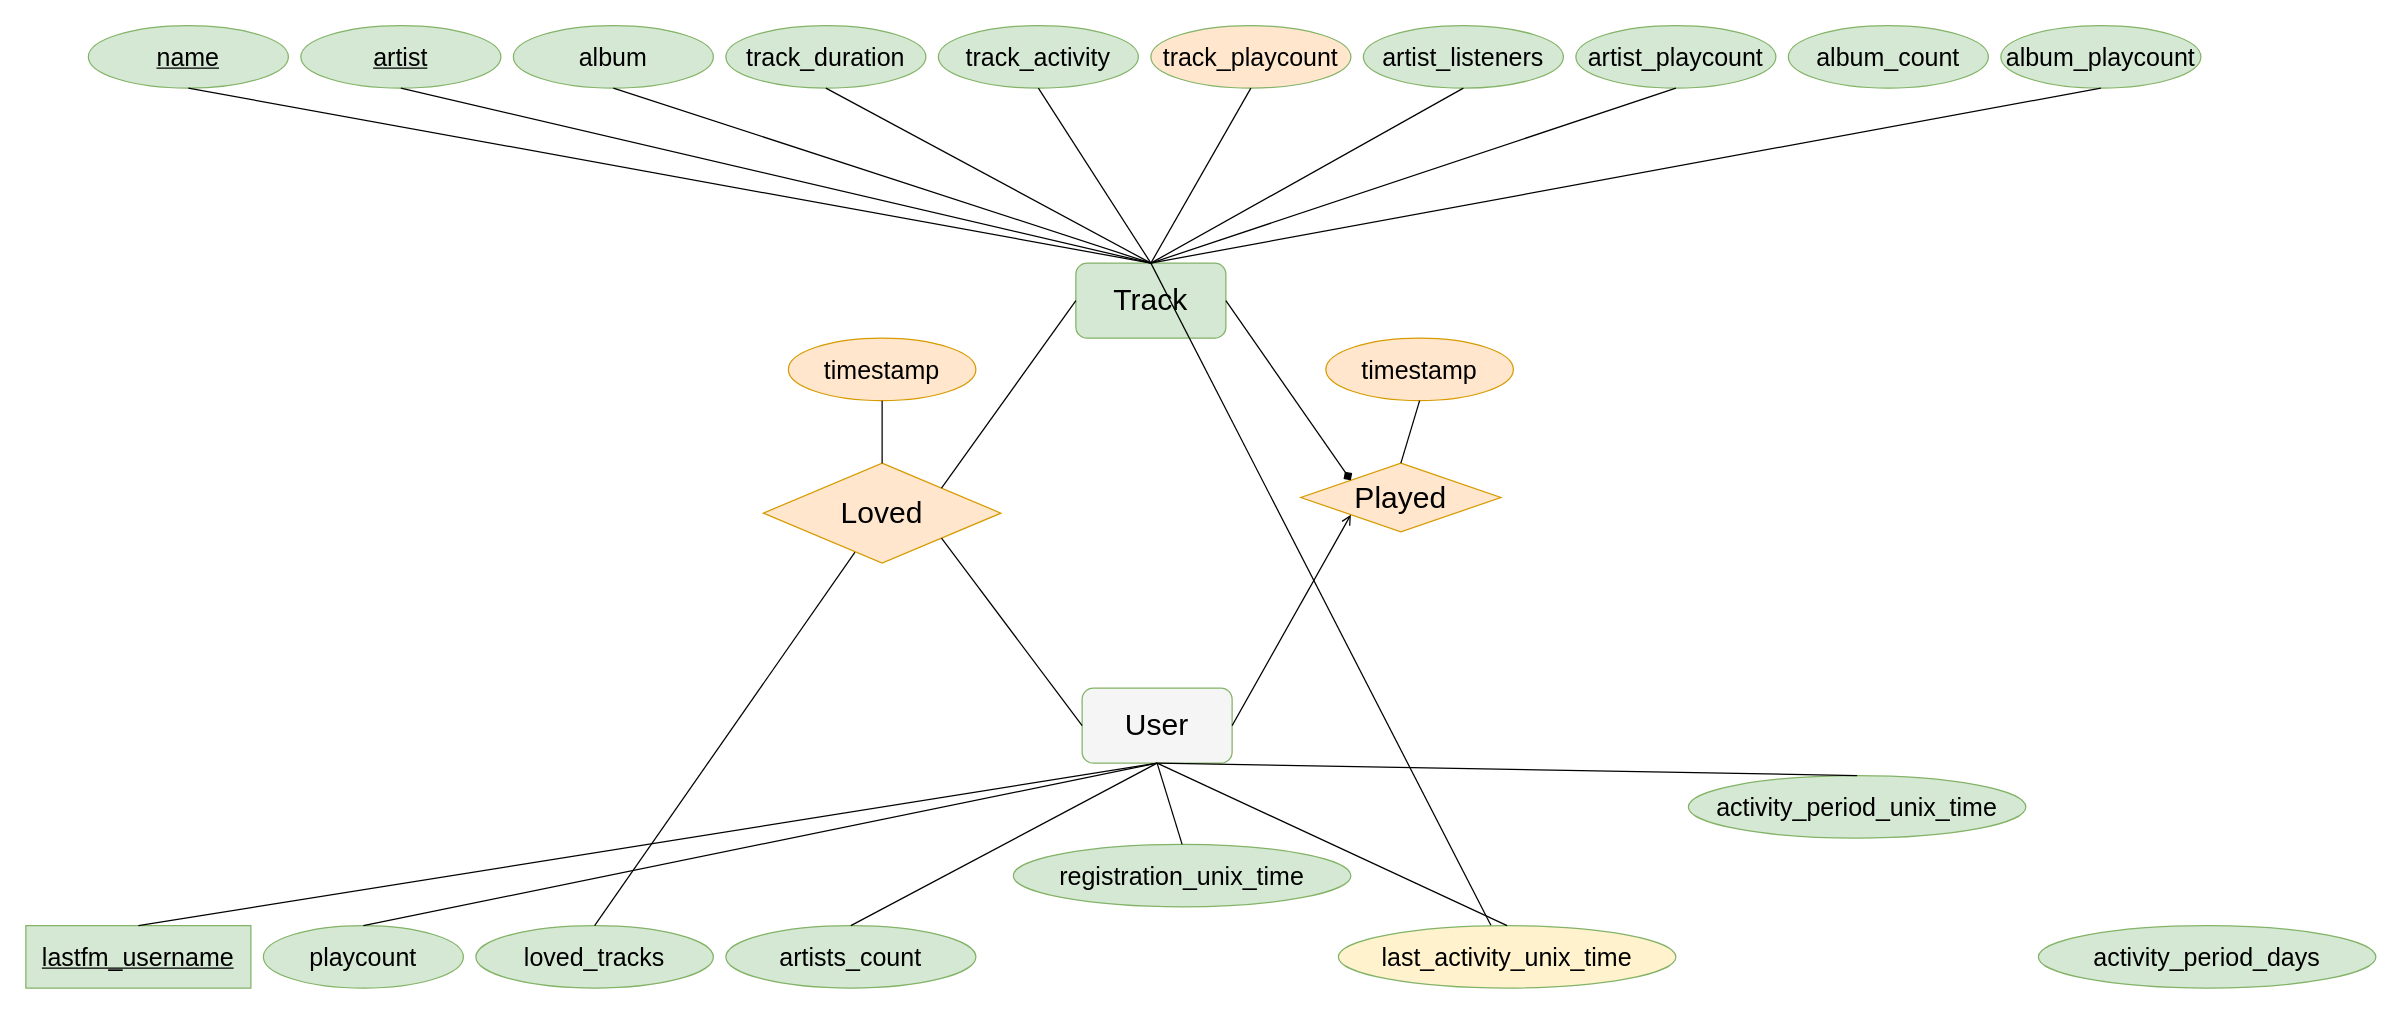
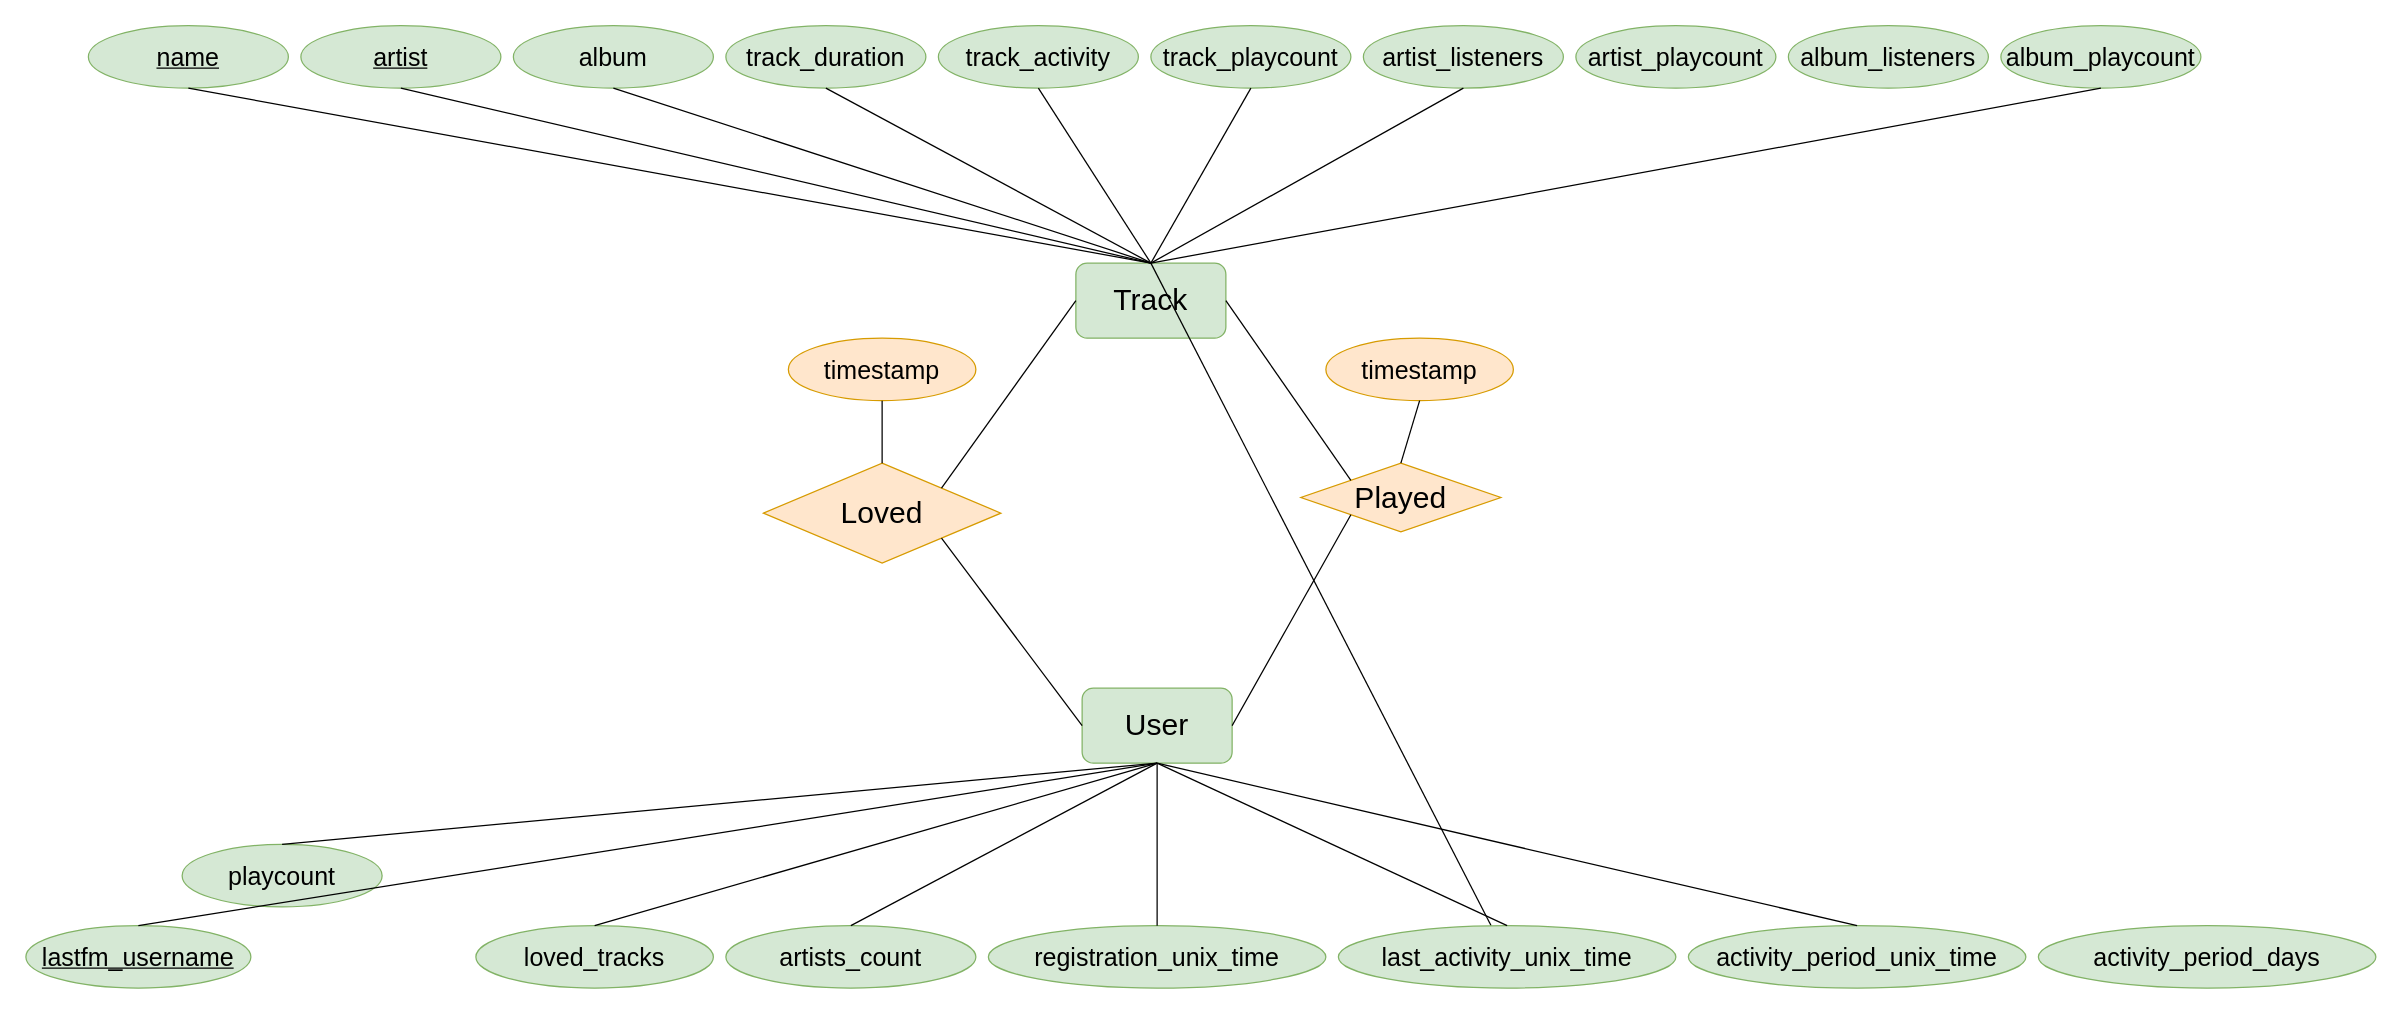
(1251, 57) -> (1251, 57)
(1888, 57) -> (1888, 57)
(1417, 174) -> none
(1345, 472) -> (1347, 475)
(1348, 520) -> (1349, 518)
(1157, 726) -> (1157, 726)
(724, 739) -> (866, 847)
(1857, 807) -> (1857, 957)
(1182, 876) -> (1157, 957)
(138, 957) -> (138, 957)
(363, 957) -> (282, 876)
(1507, 957) -> (1507, 957)
